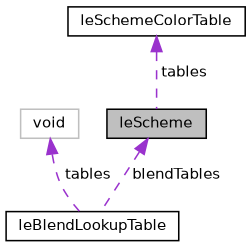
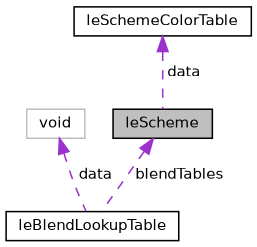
(183, 73) -> (182, 73)
(86, 175) -> (93, 175)
